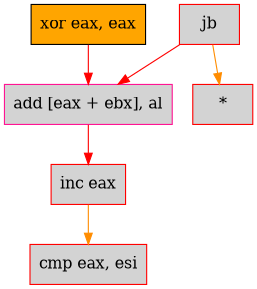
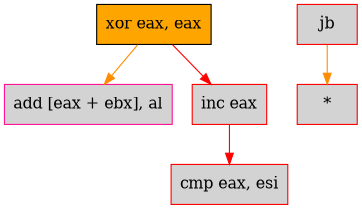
(88, 59) -> (125, 60)
(154, 61) -> none
(88, 139) -> (188, 61)
(88, 219) -> (229, 139)
